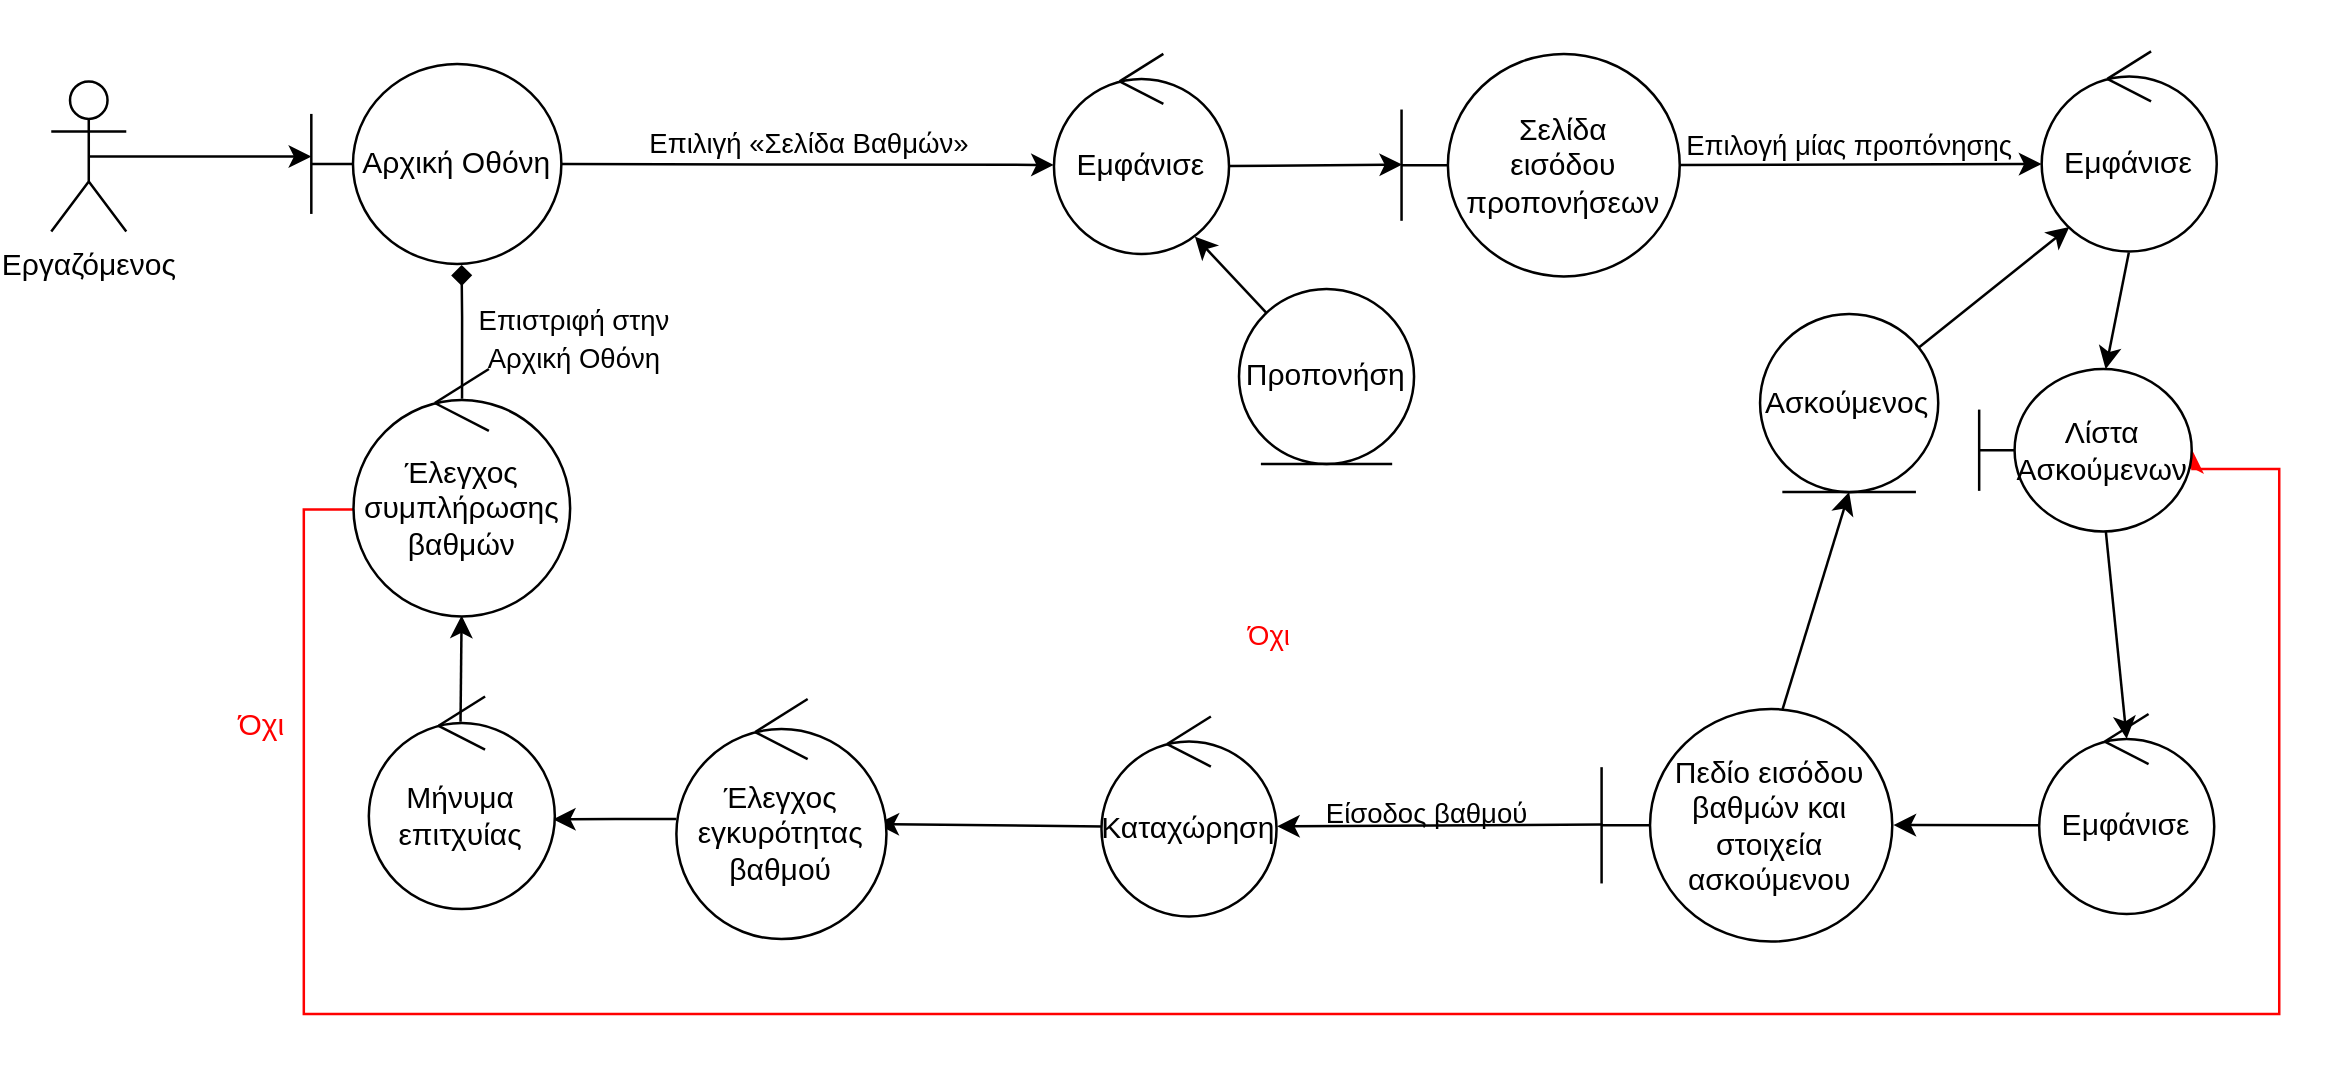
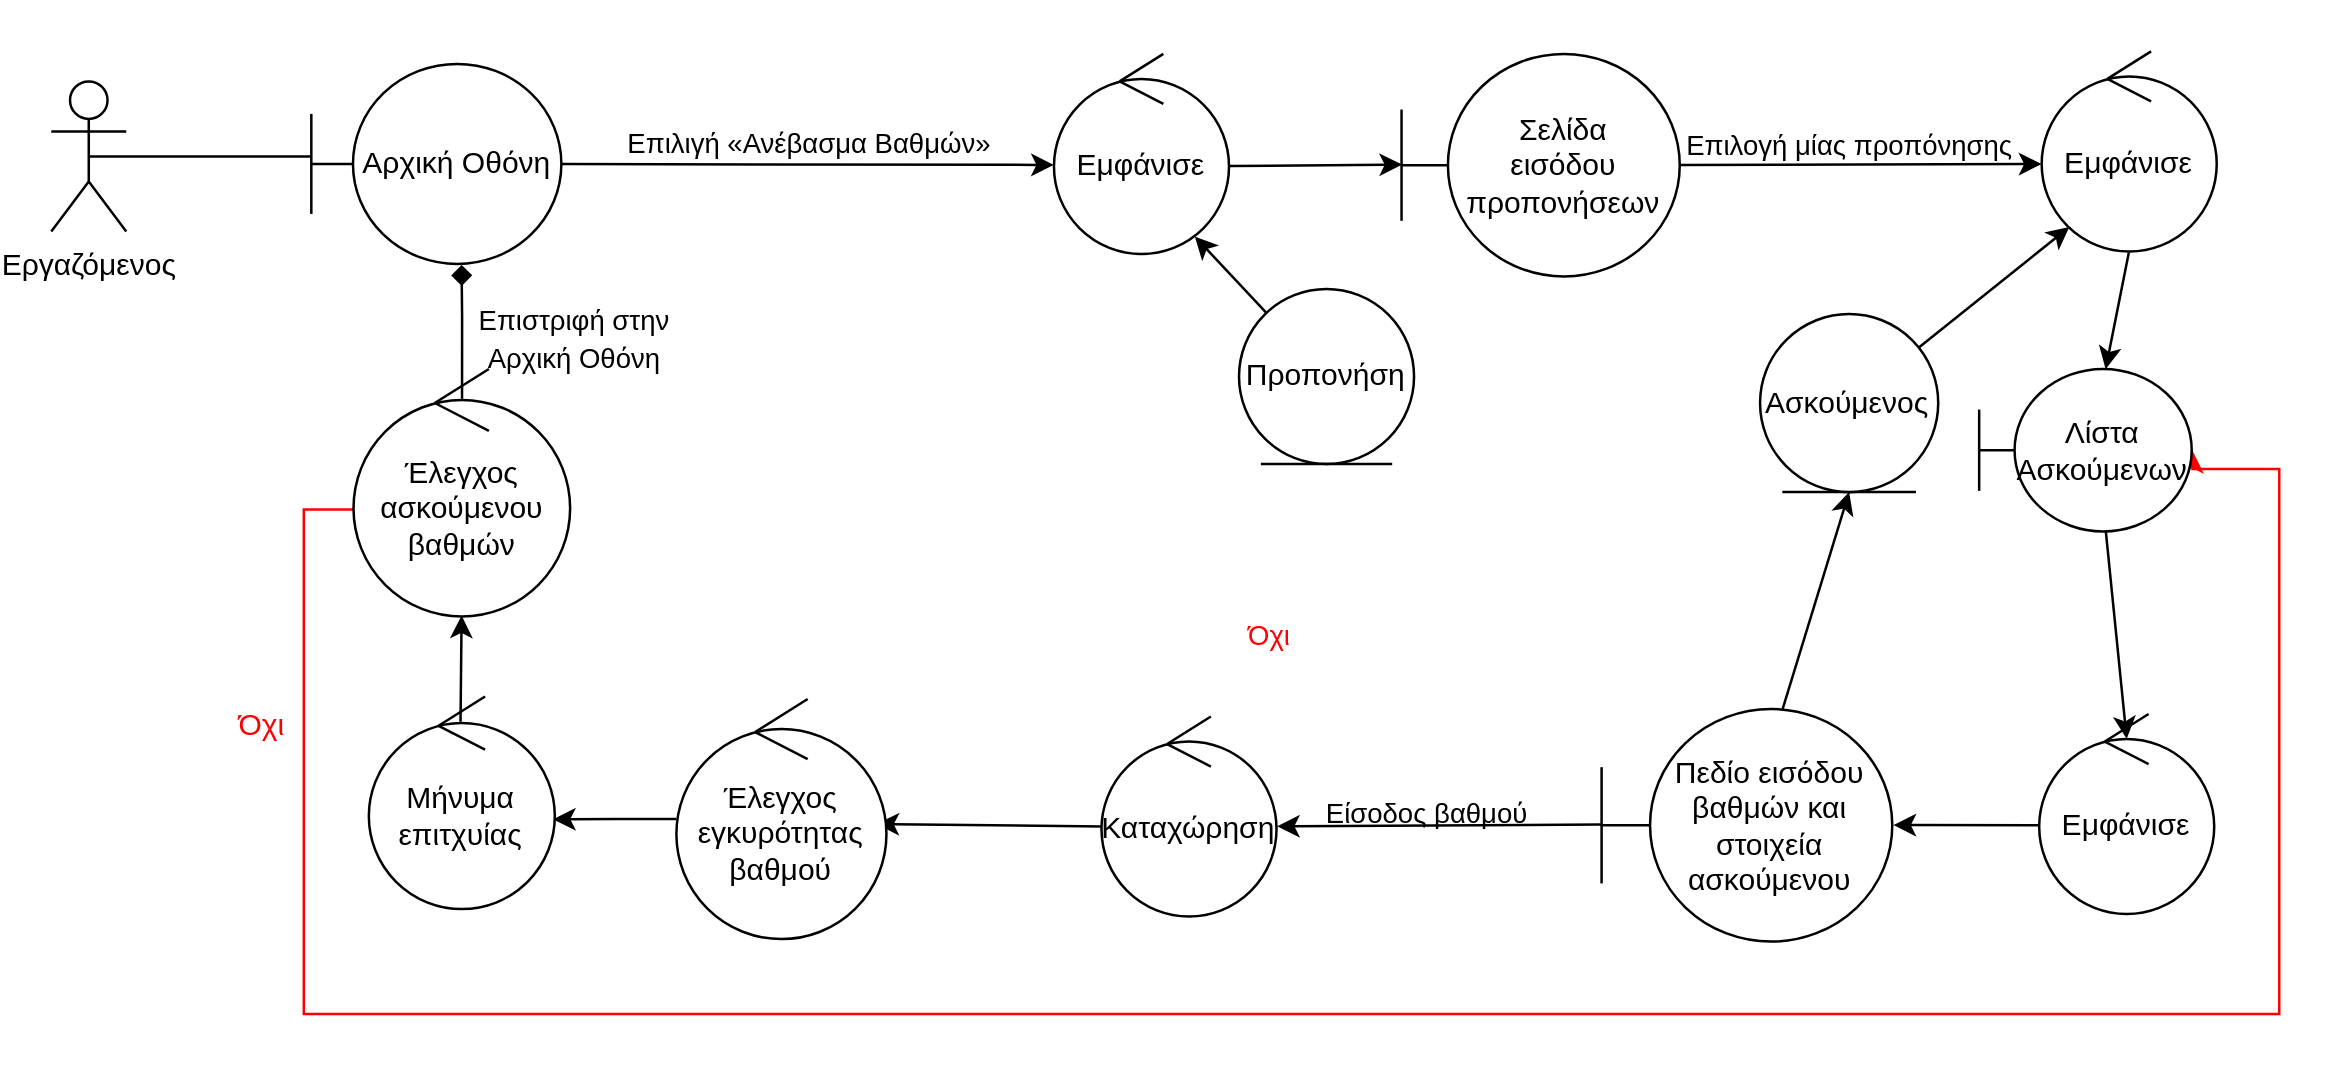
(810, 144) -> (810, 144)
(293, 156) -> (299, 156)
(463, 509) -> (463, 509)
